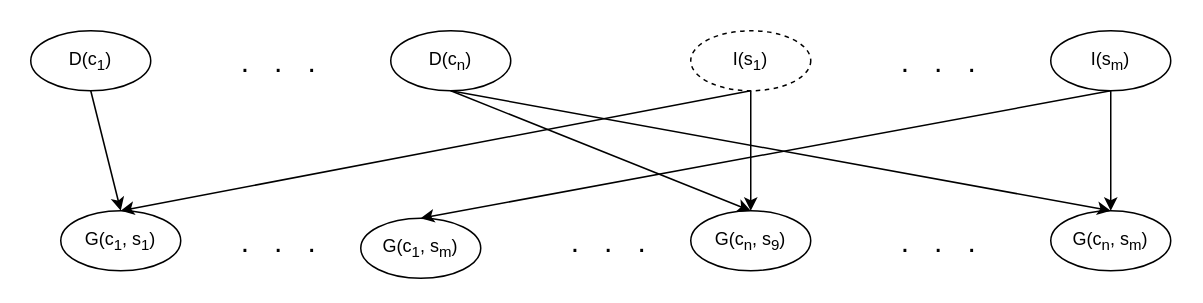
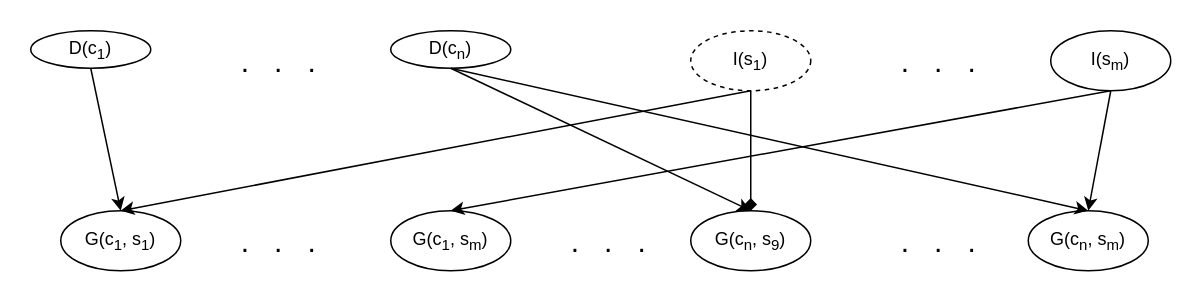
(91, 61) -> (91, 50)
(451, 61) -> (451, 50)
(751, 199) -> (751, 198)
(1111, 241) -> (1088, 241)
(421, 248) -> (451, 241)
